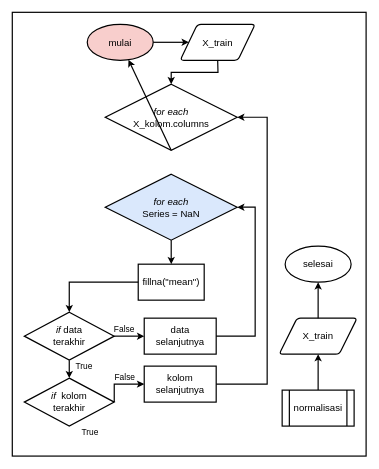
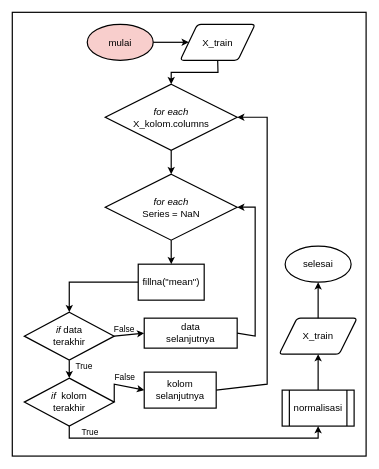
(151, 108) -> (171, 159)
(171, 207) -> (171, 207)
(180, 336) -> (191, 333)
(180, 384) -> (180, 390)
none -> (191, 438)
